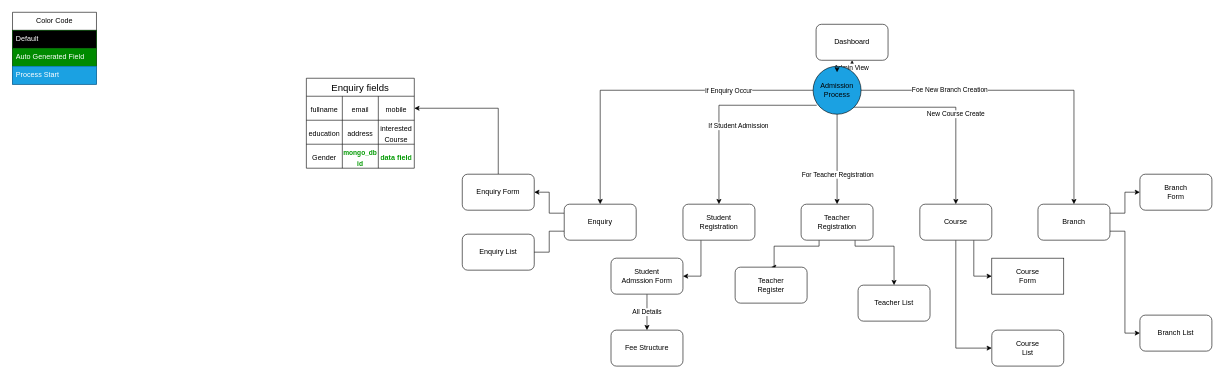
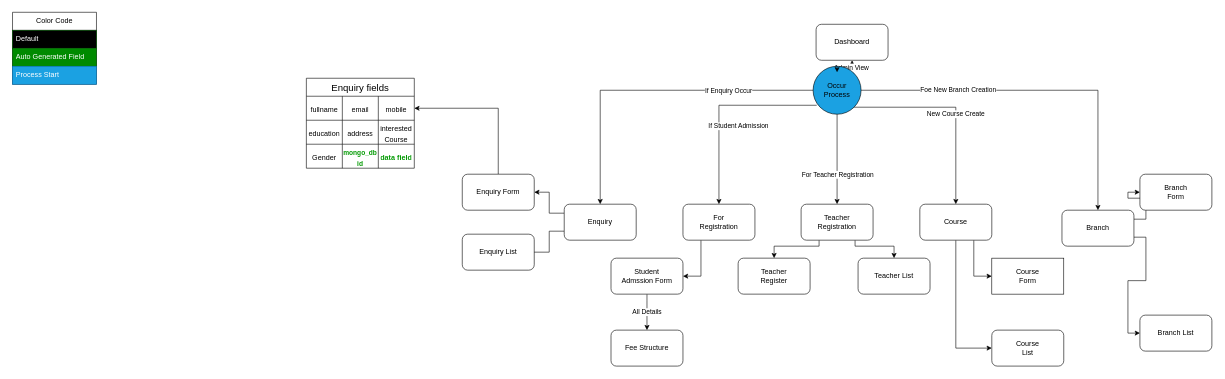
(837, 90) -> (837, 90)
(719, 222) -> (719, 222)
(1074, 222) -> (1098, 228)
(771, 285) -> (774, 276)
(894, 303) -> (894, 276)
